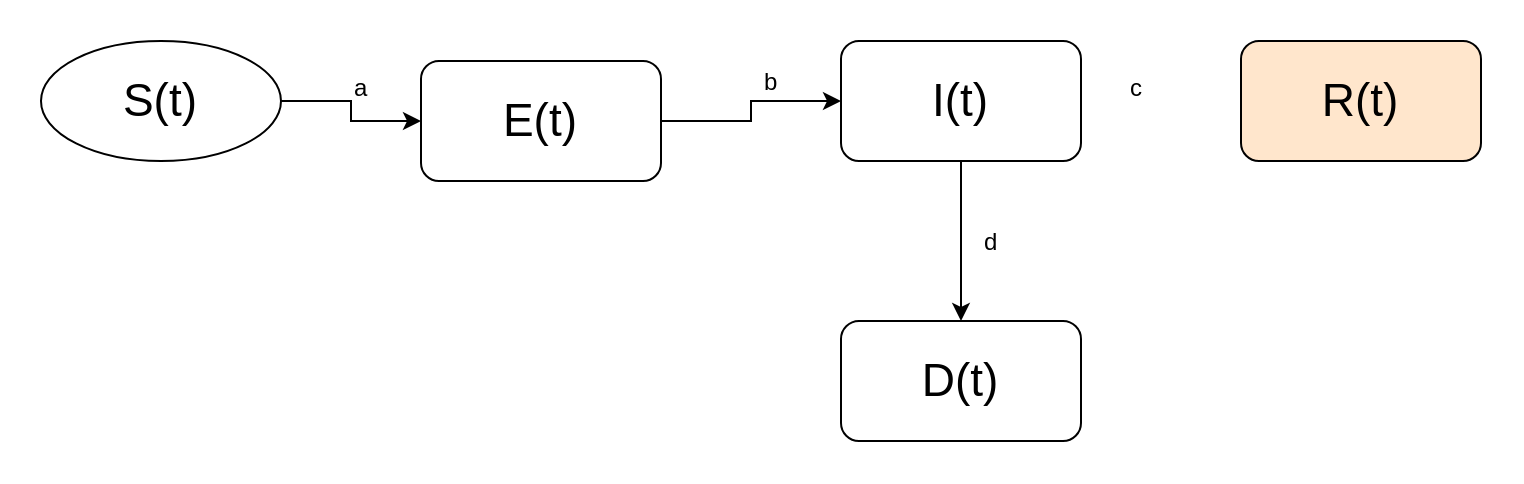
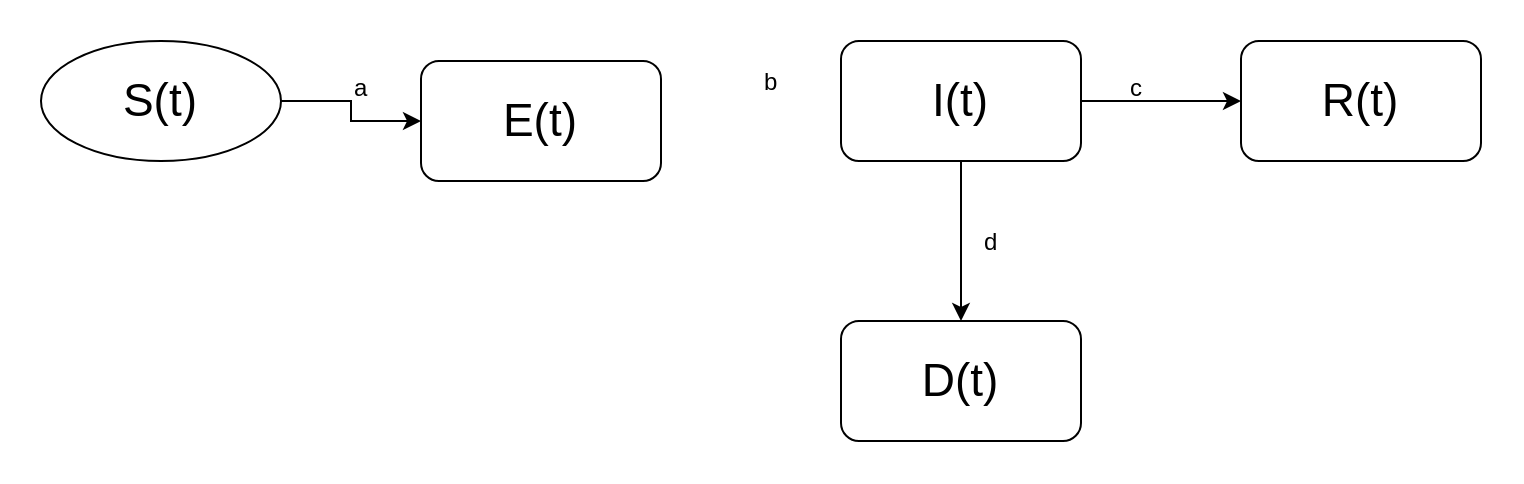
none -> (1154, 101)
(1361, 101) -> (1361, 101)
(751, 118) -> none
